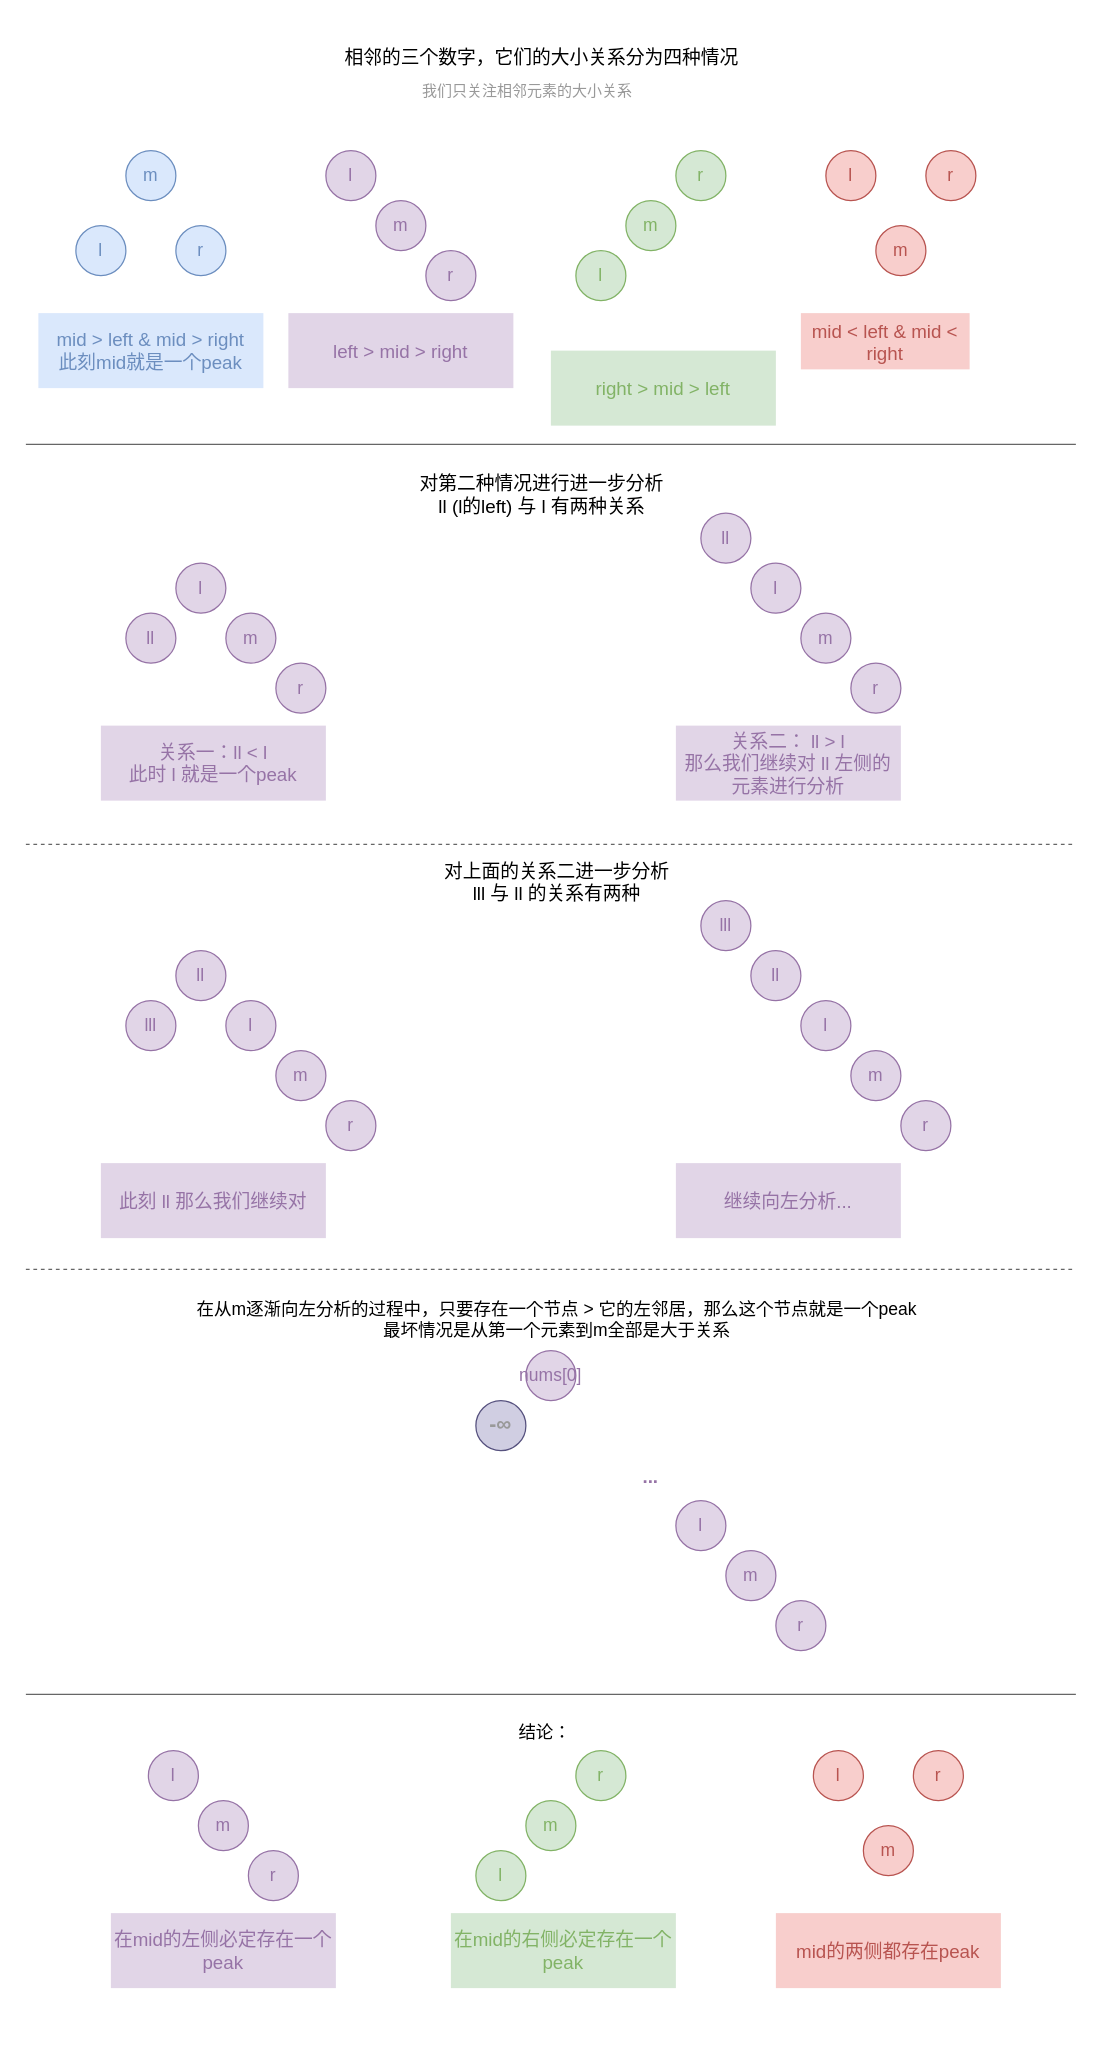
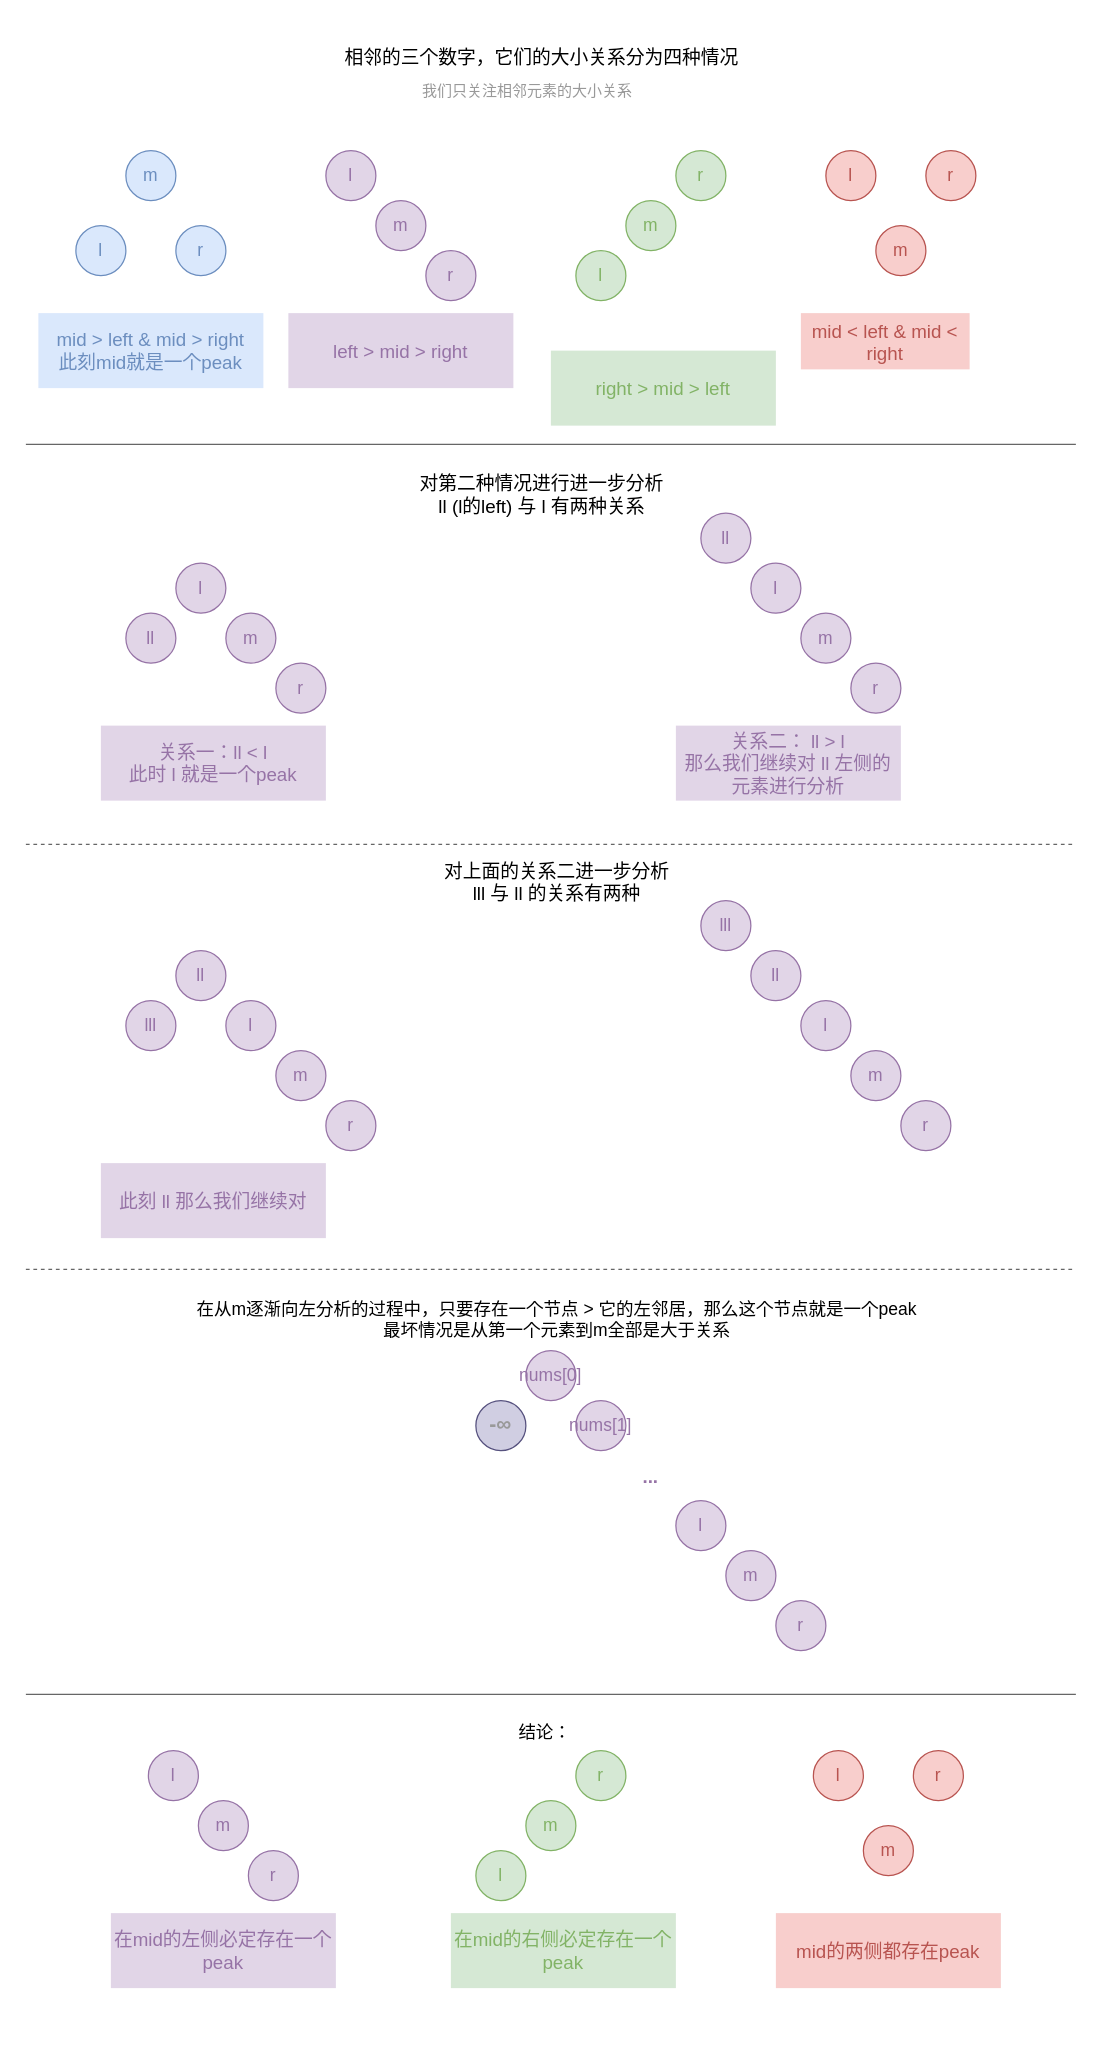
(788, 1201) -> none
none -> (601, 1426)
